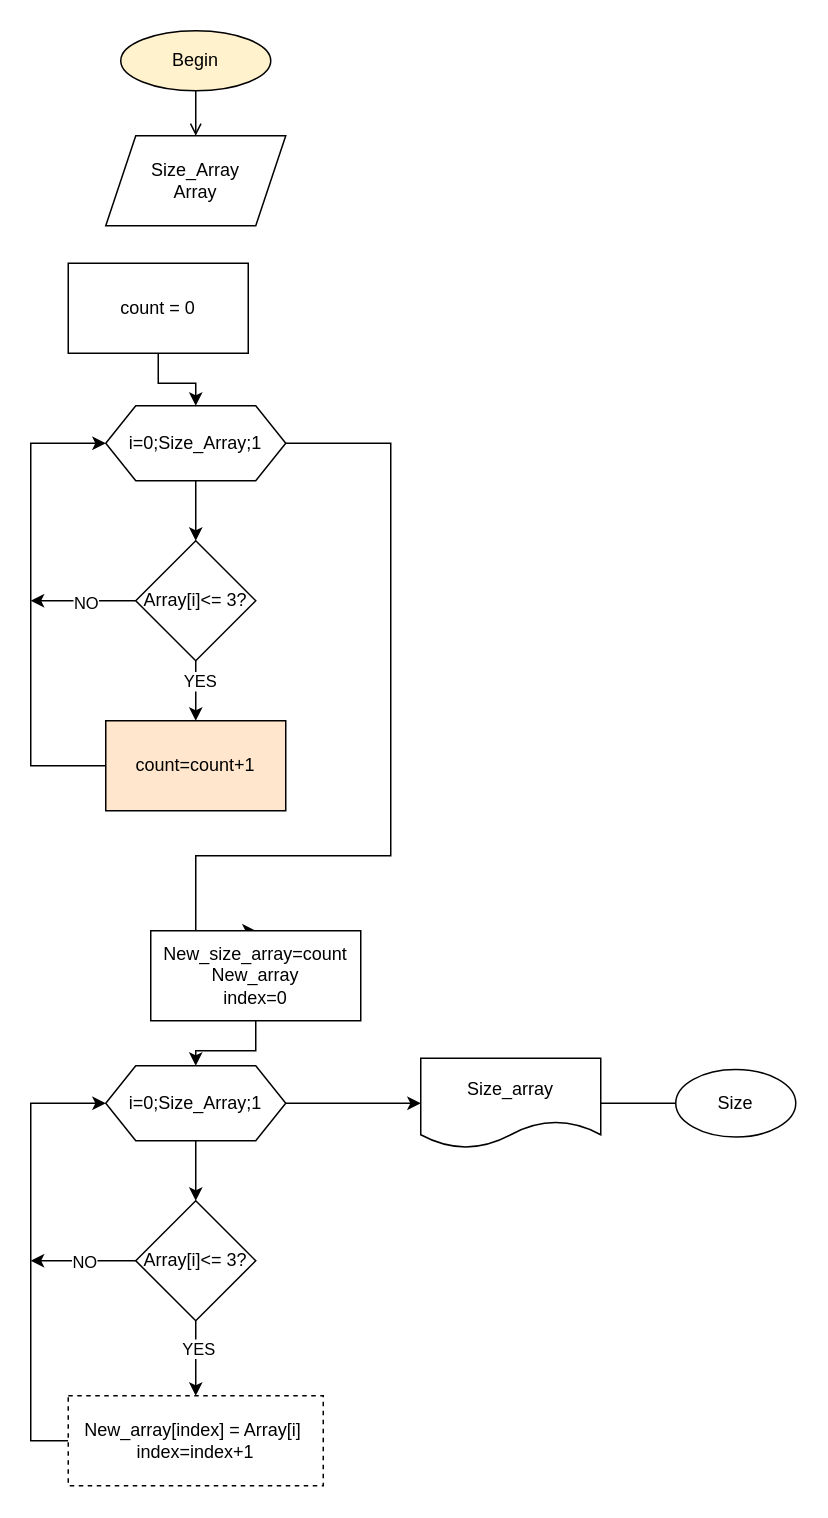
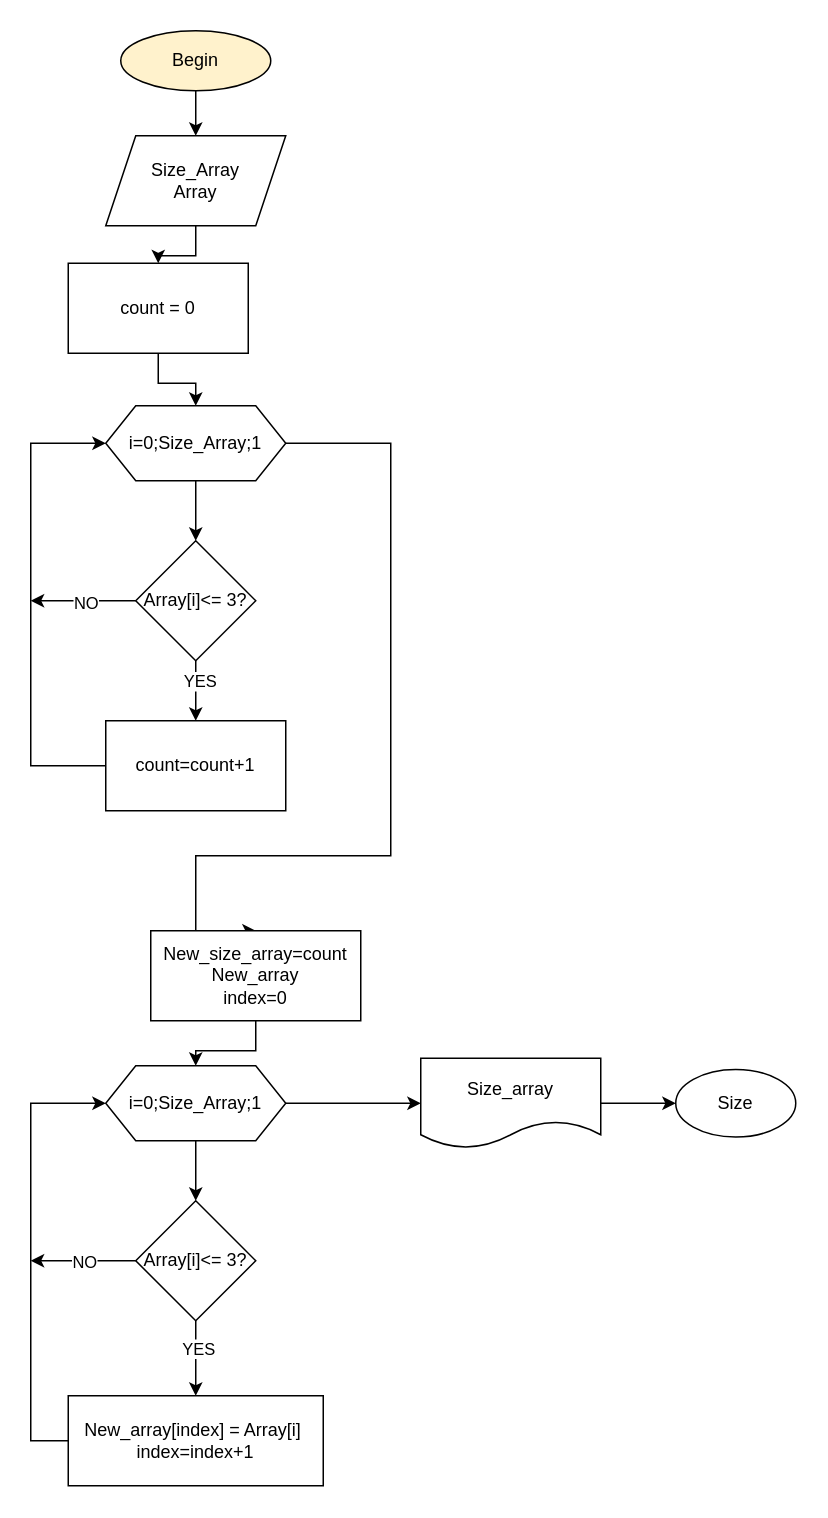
(196, 126) -> (196, 124)
none -> (192, 256)
(196, 766) -> (196, 766)
(668, 1103) -> (664, 1103)
(196, 1441) -> (196, 1441)
